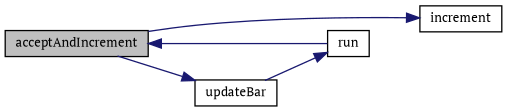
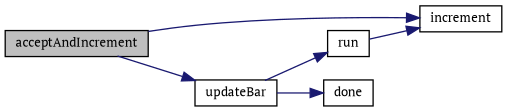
(244, 44) -> (388, 35)
none -> (348, 93)
